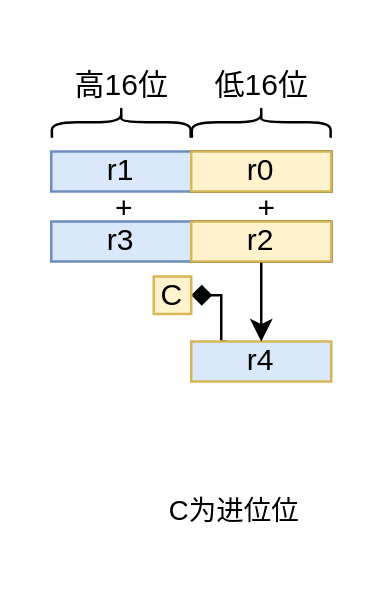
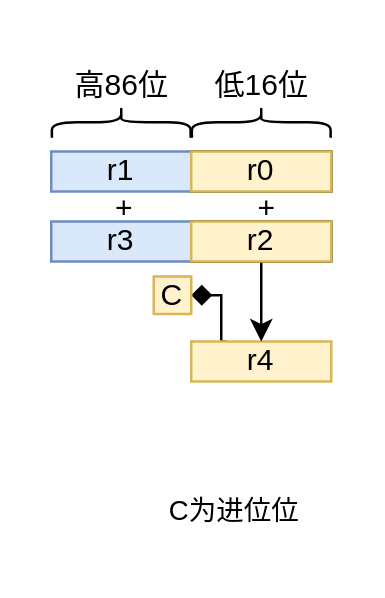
(123, 86) -> (123, 86)
(261, 361) -> (261, 361)
